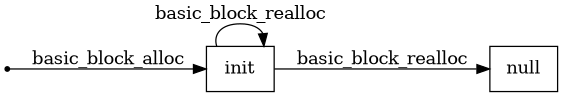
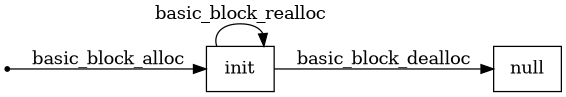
(382, 60) -> (384, 60)
